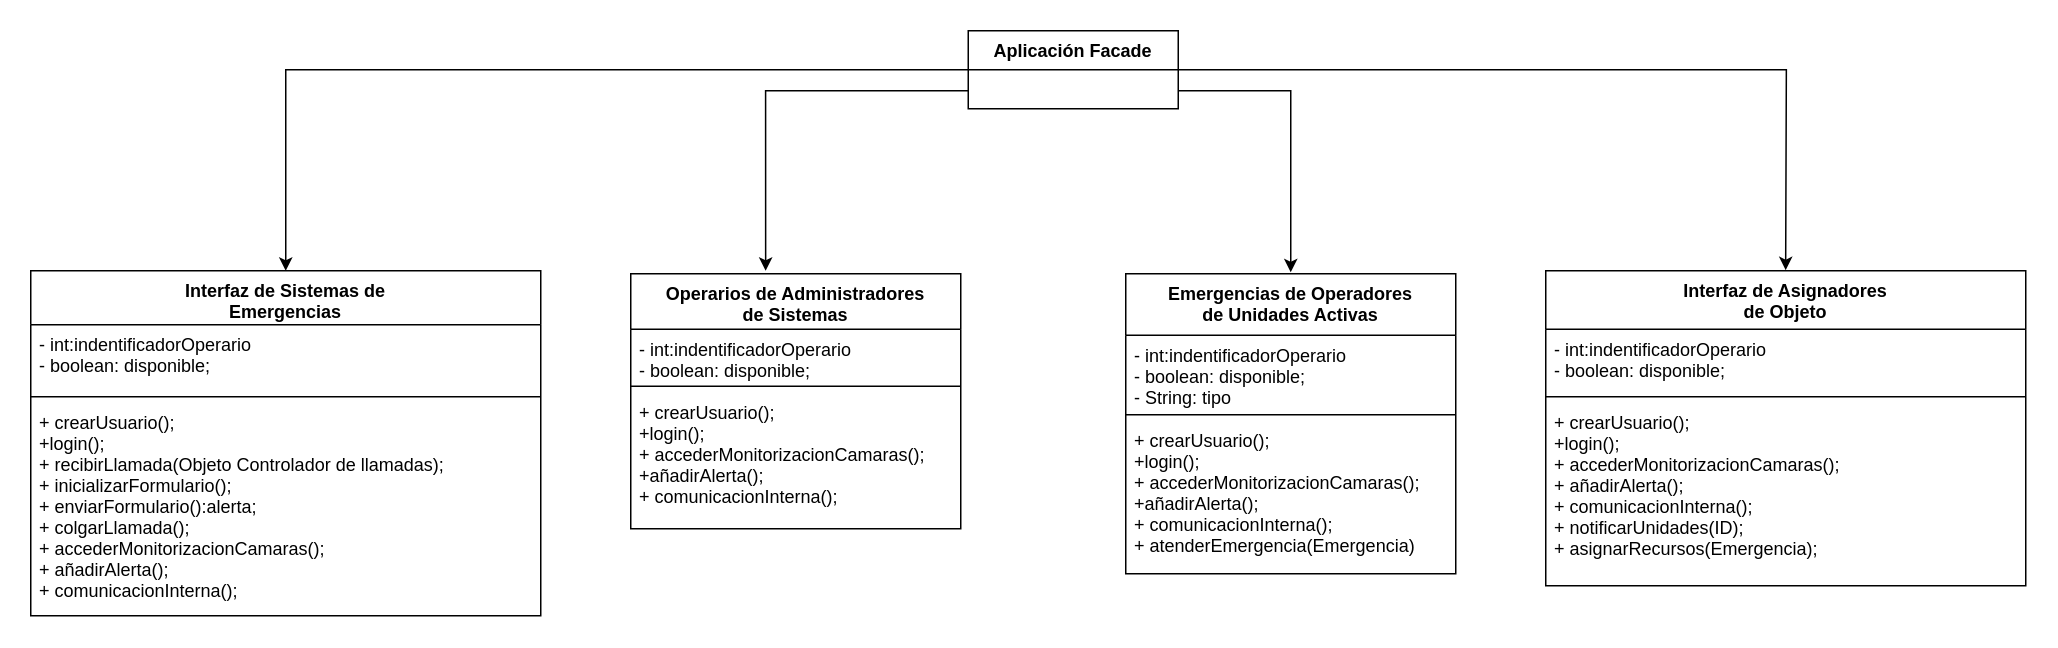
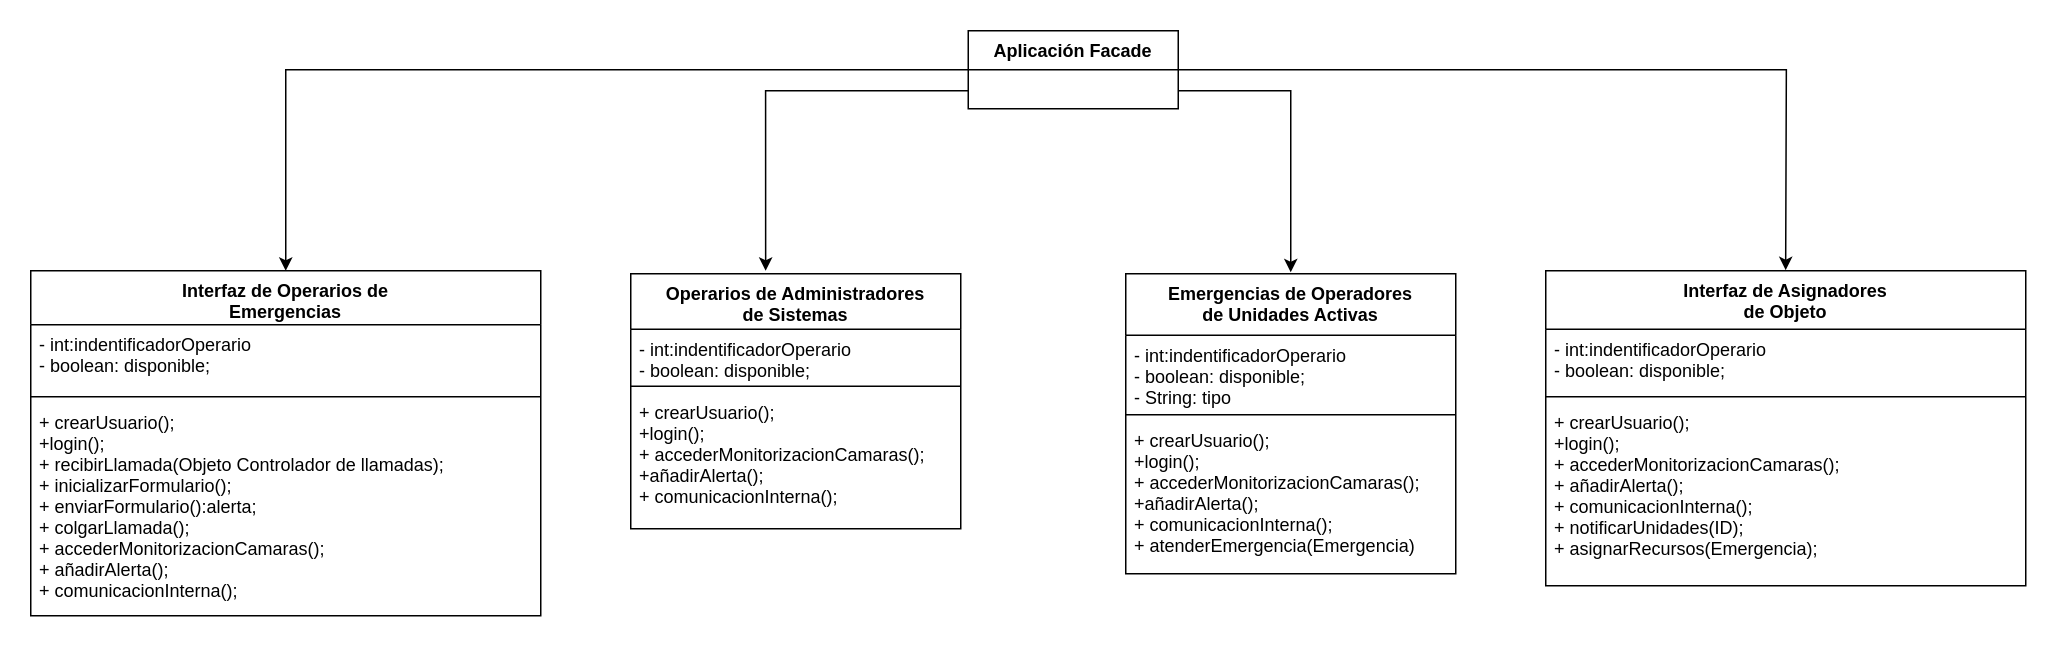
(285, 291) -> (285, 291)
